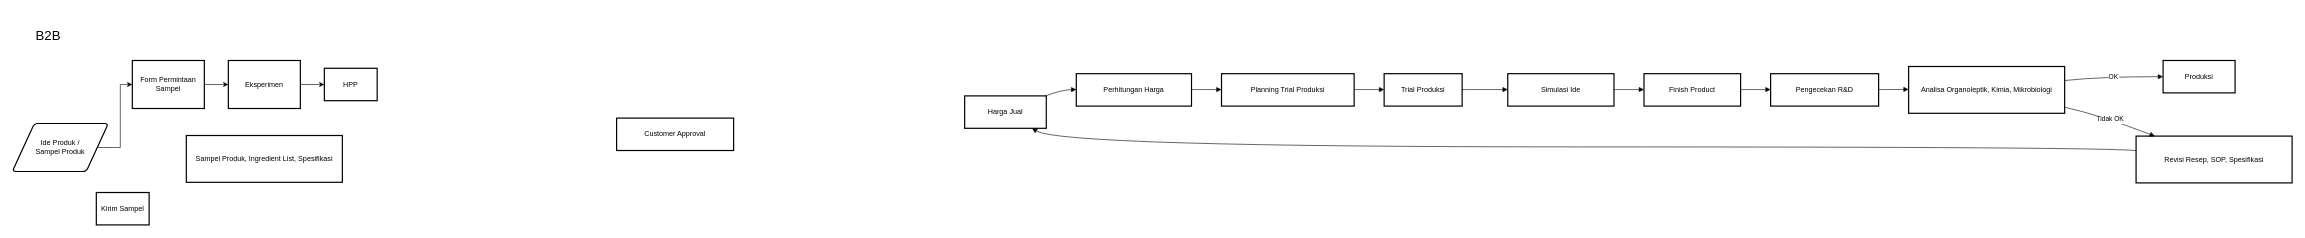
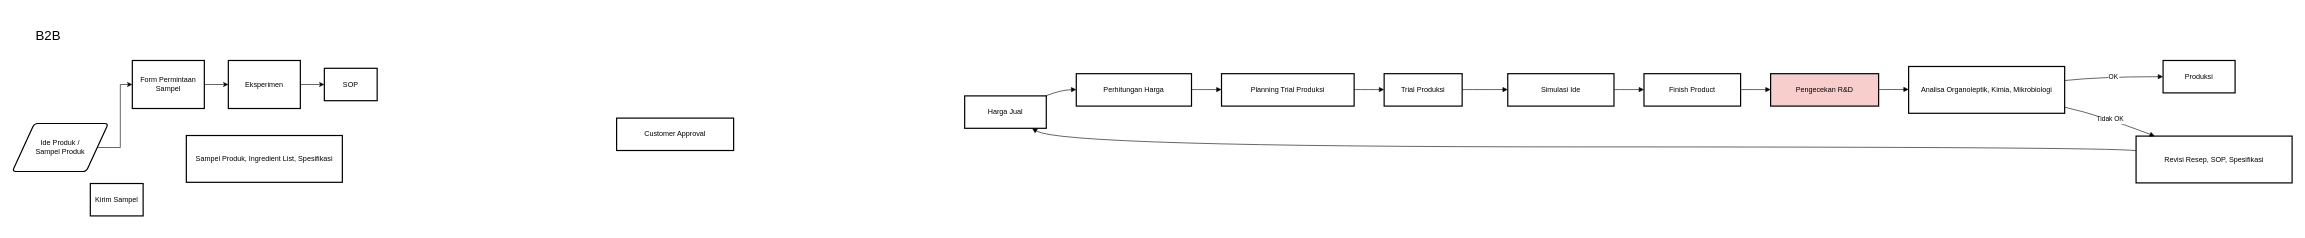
(351, 84) -> (351, 84)
(1824, 90) -> (1824, 90)
(123, 209) -> (117, 200)
